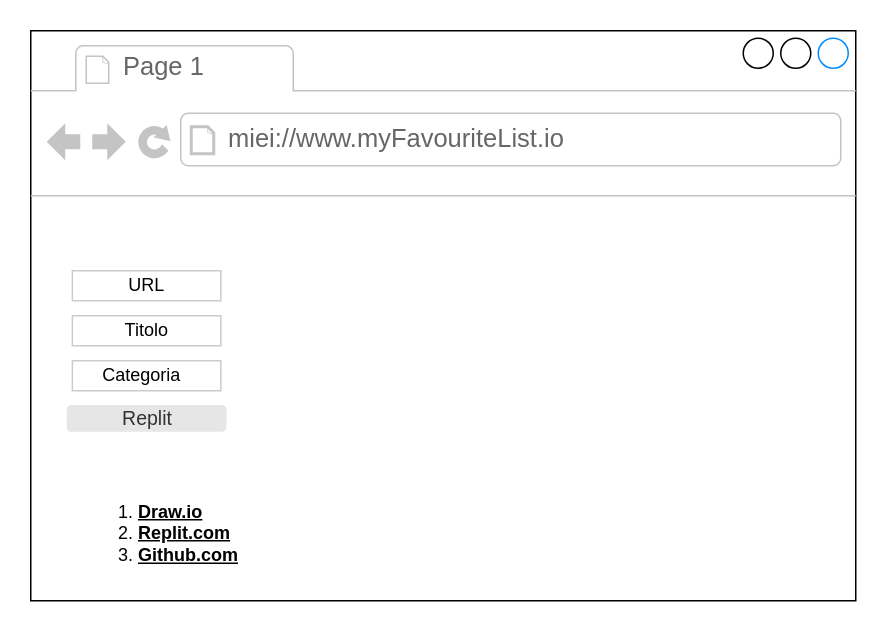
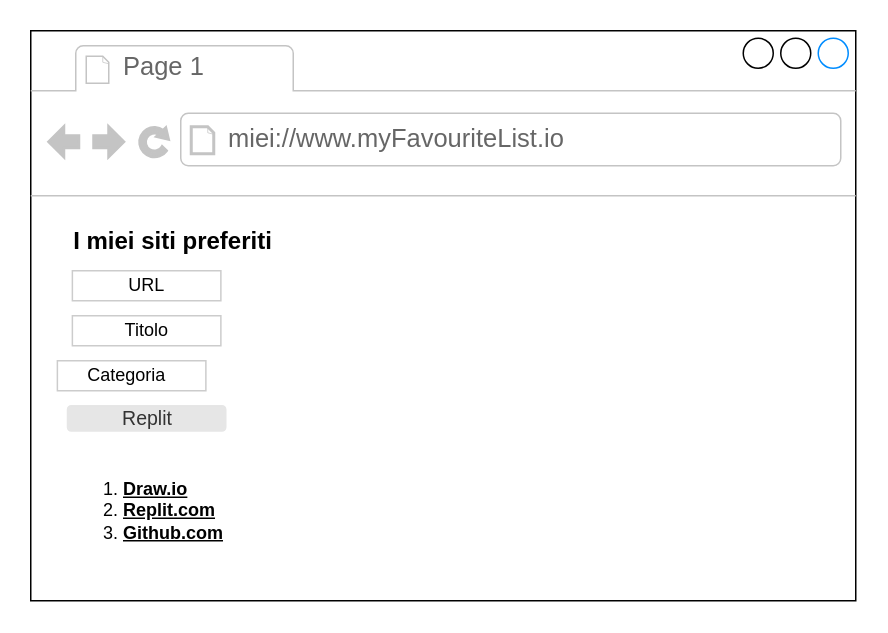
none -> (173, 241)
(147, 376) -> (132, 376)
(173, 533) -> (158, 511)
